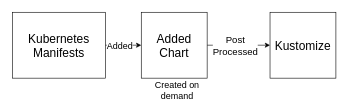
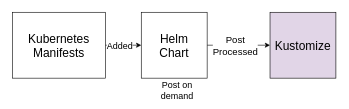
(174, 45) -> (174, 45)
(303, 45) -> (303, 45)
(177, 90) -> (177, 90)
